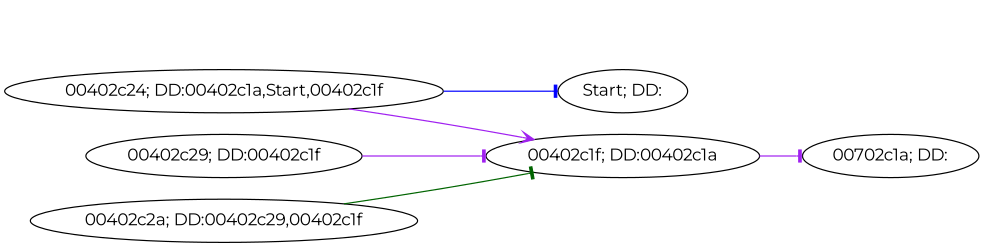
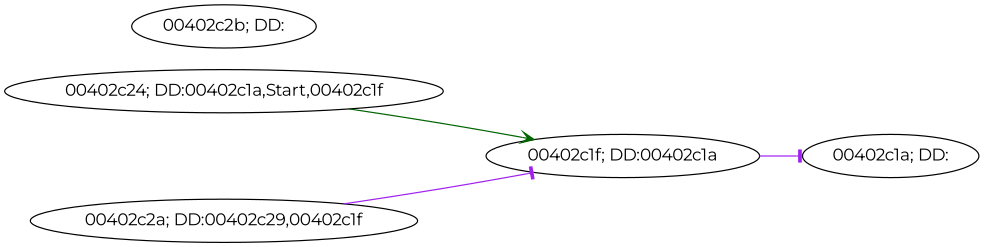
none -> (224, 26)
(623, 91) -> none
(436, 122) -> (436, 122)
(224, 156) -> none
(891, 156) -> (891, 156)
(436, 190) -> (436, 190)
